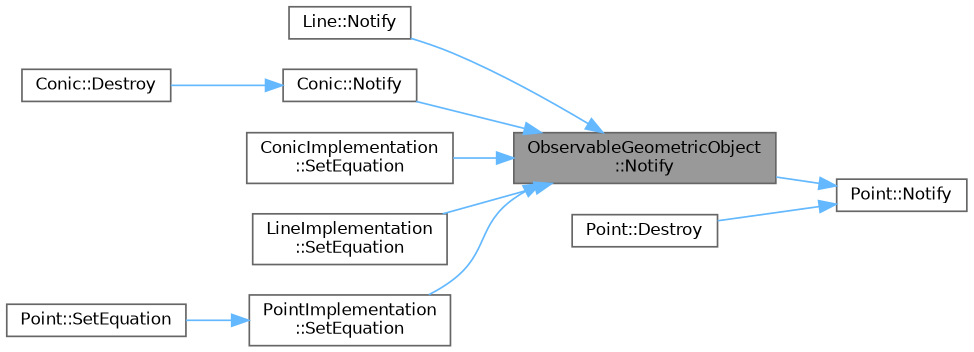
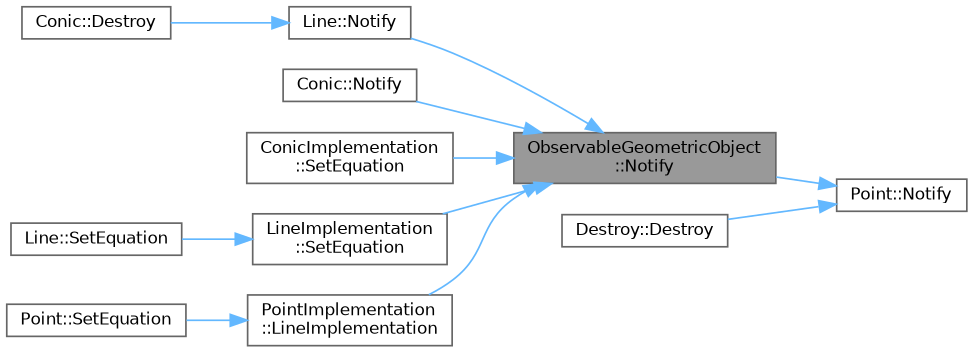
(218, 85) -> (221, 23)
(645, 231) -> (645, 231)
none -> (96, 239)
(350, 320) -> (350, 320)
